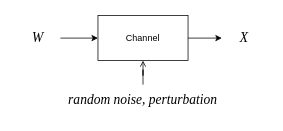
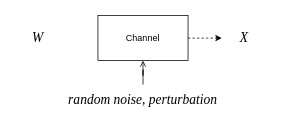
(91, 38) -> none
(201, 38) -> (201, 38)
